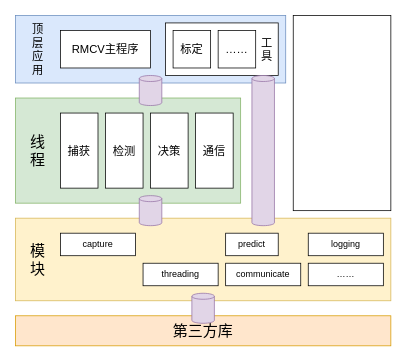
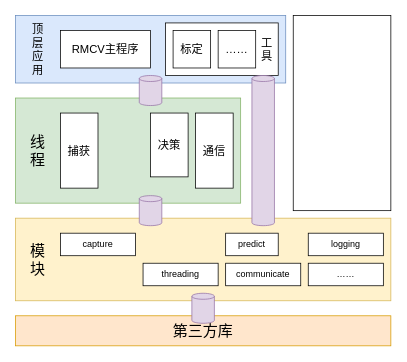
(124, 150) -> none
(169, 150) -> (169, 145)
